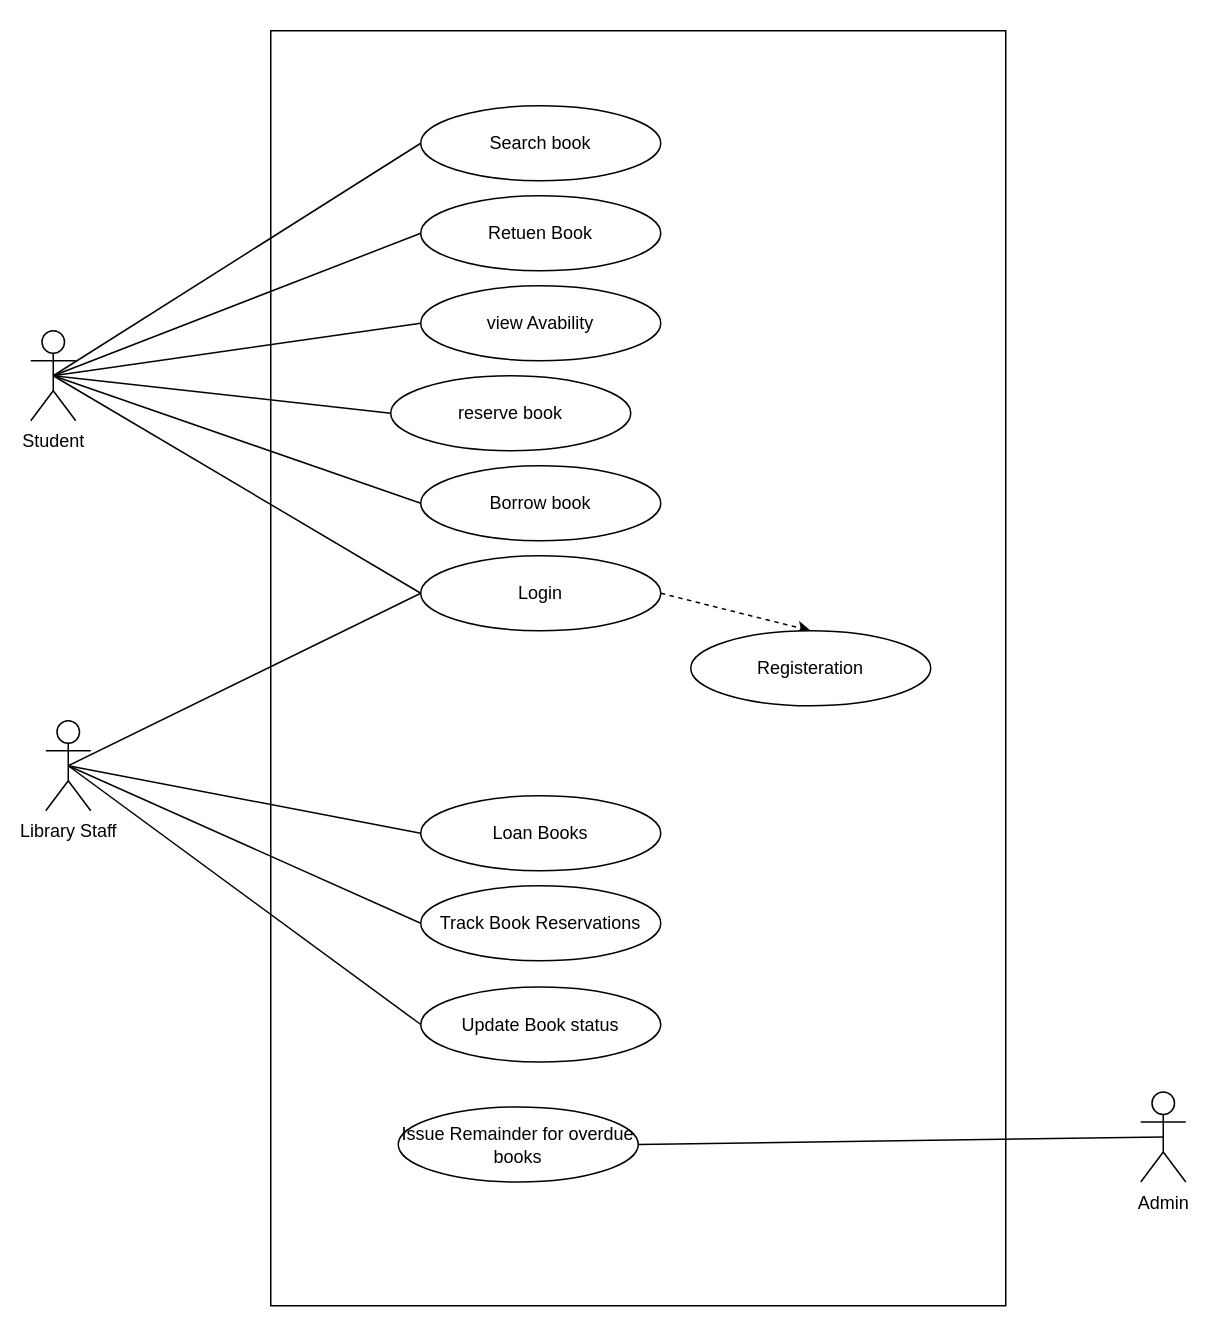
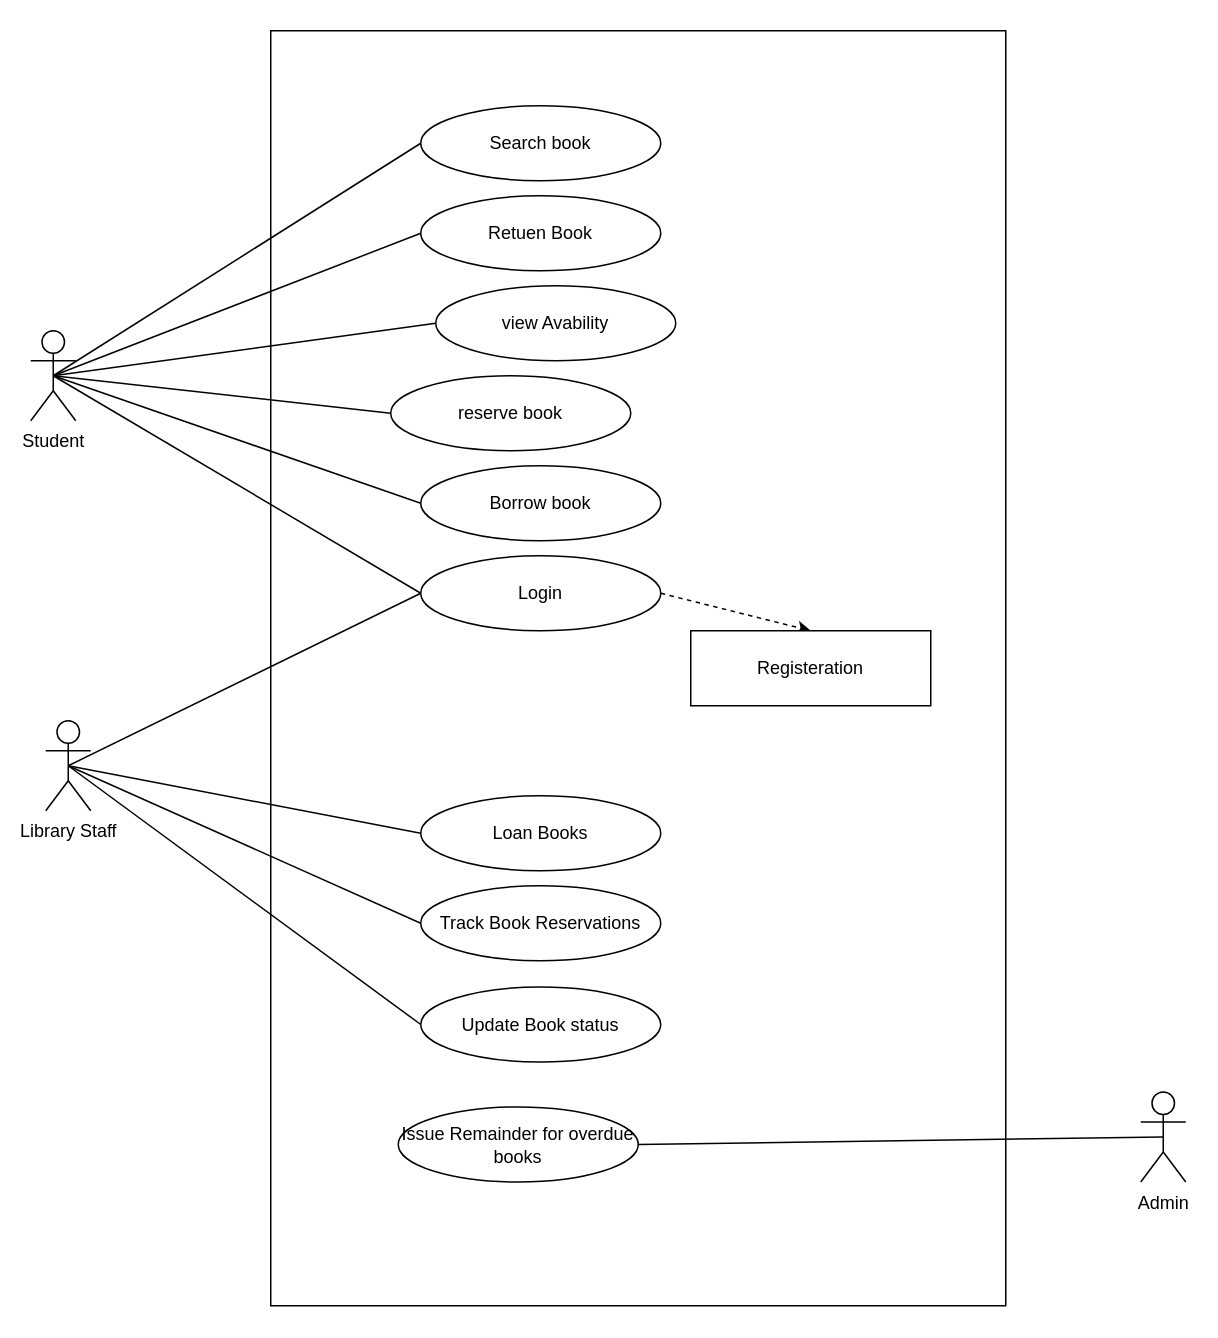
(541, 323) -> (556, 323)
(811, 668) -> (811, 668)
